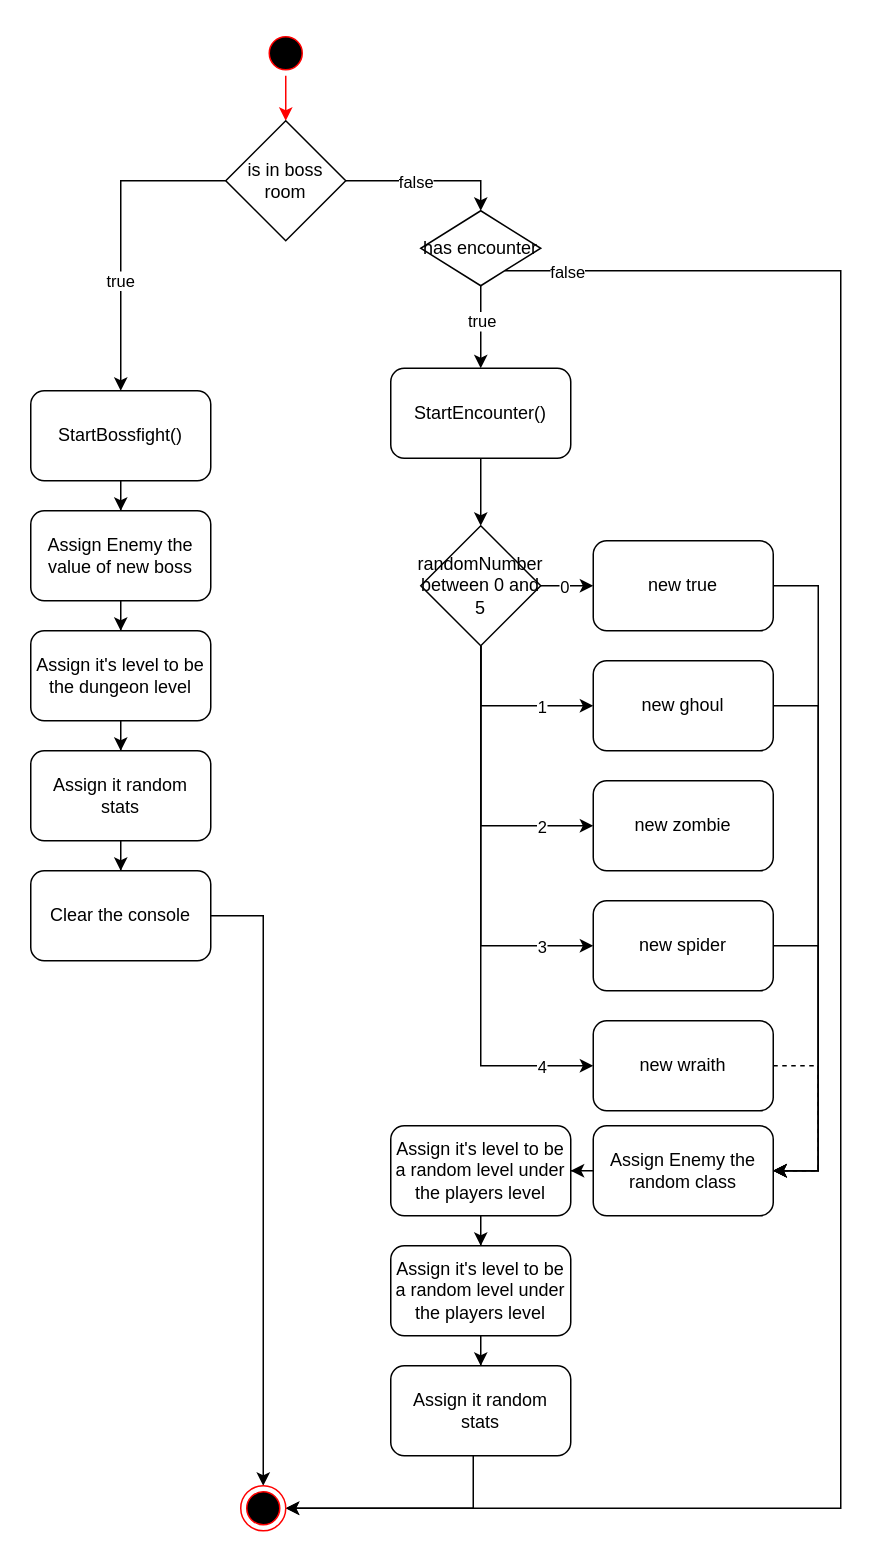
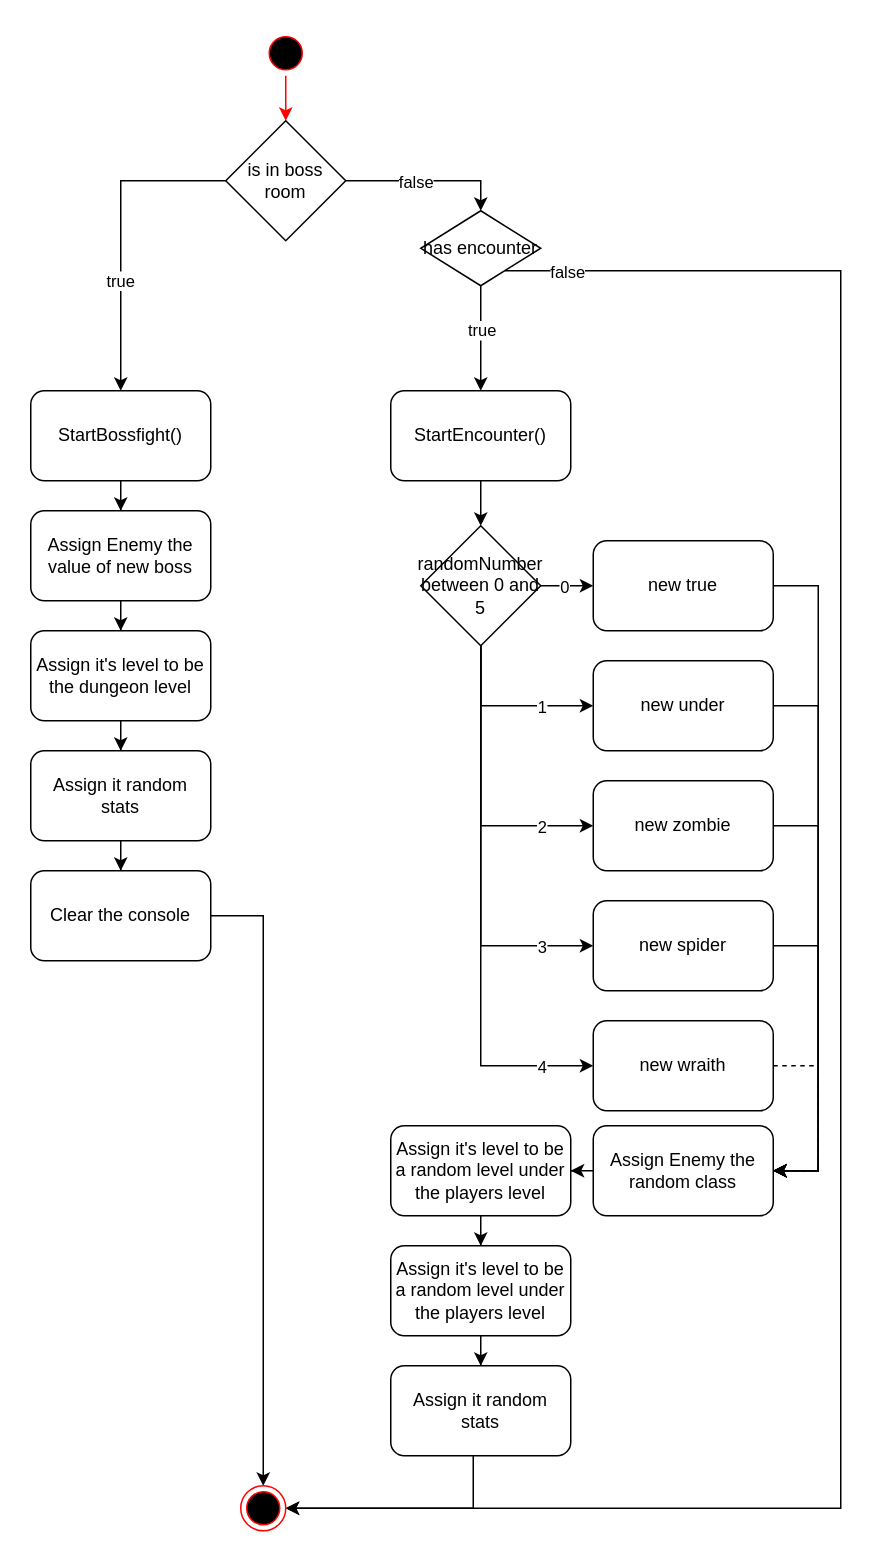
(481, 413) -> (481, 436)
(683, 706) -> (683, 706)
none -> (794, 826)
